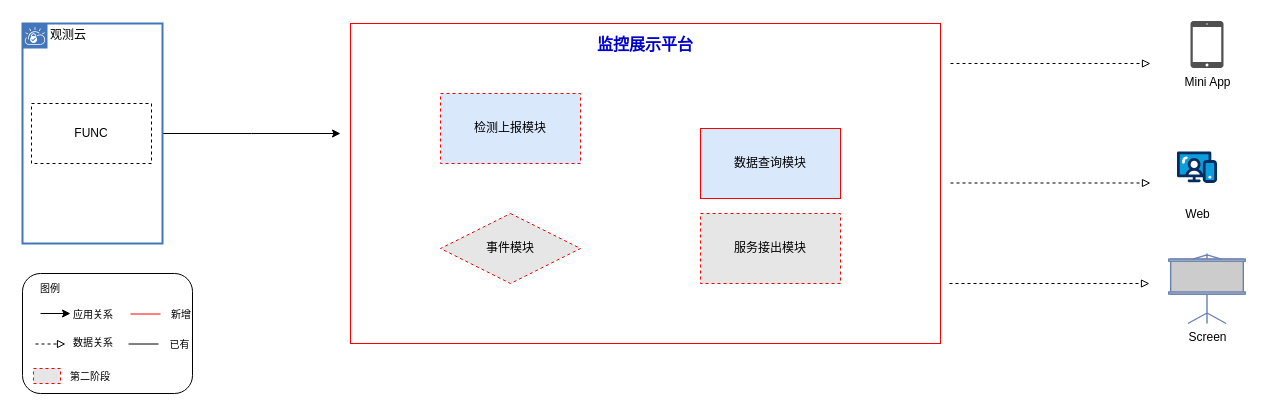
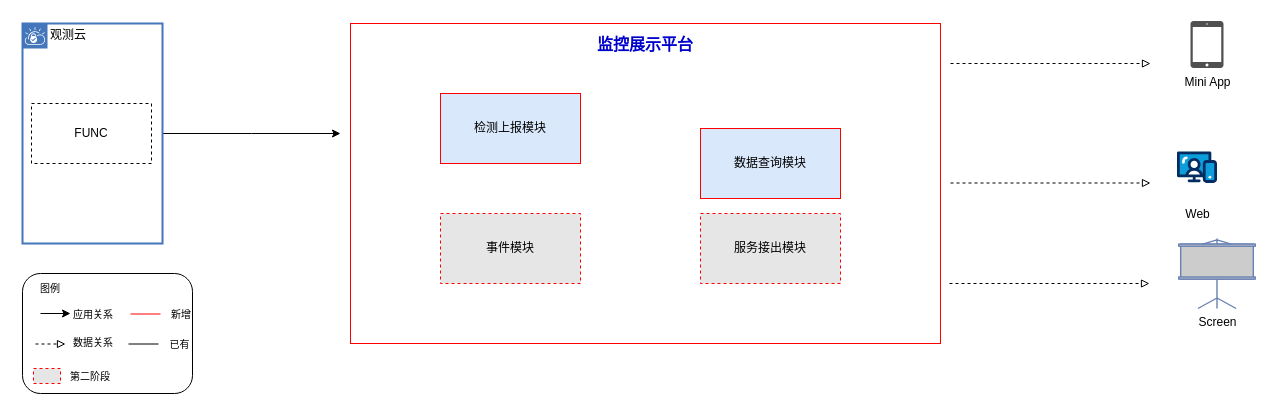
(511, 129) -> (511, 129)
(511, 249) -> (511, 249)
(1207, 289) -> (1217, 274)
